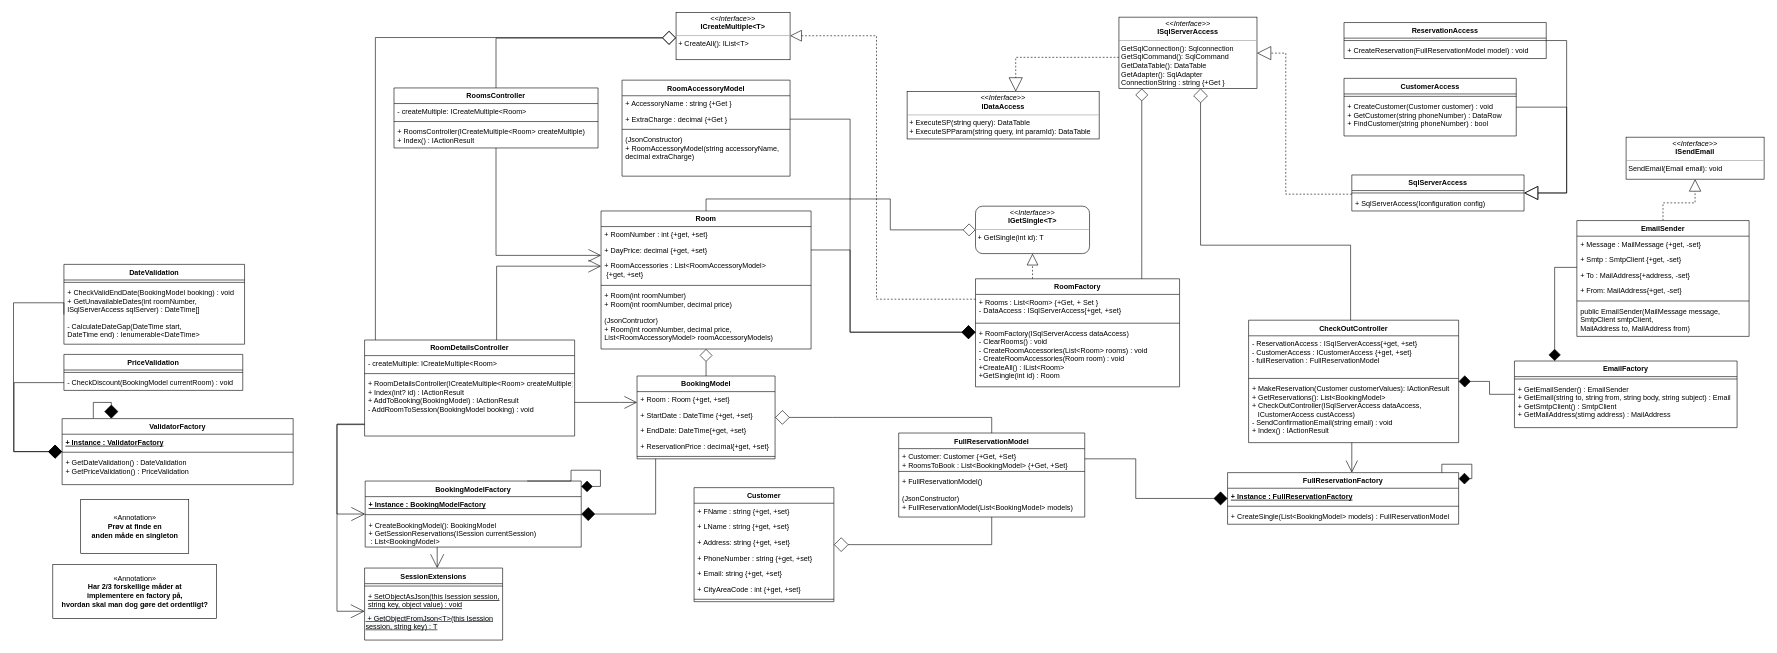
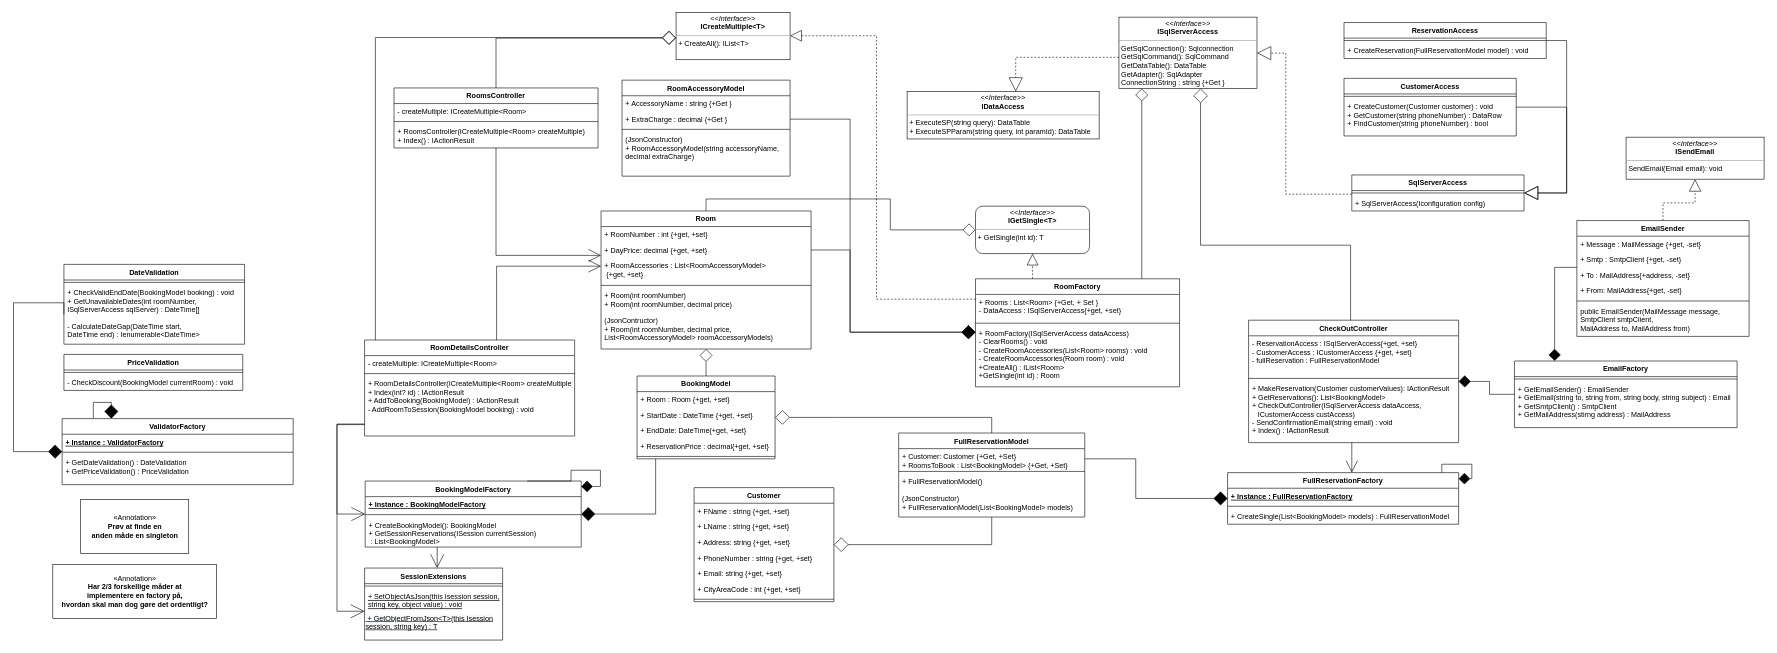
(38, 383) -> none
(605, 402) -> none
